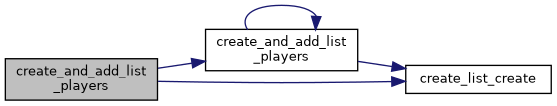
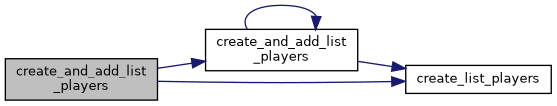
(478, 79) -> (478, 79)
